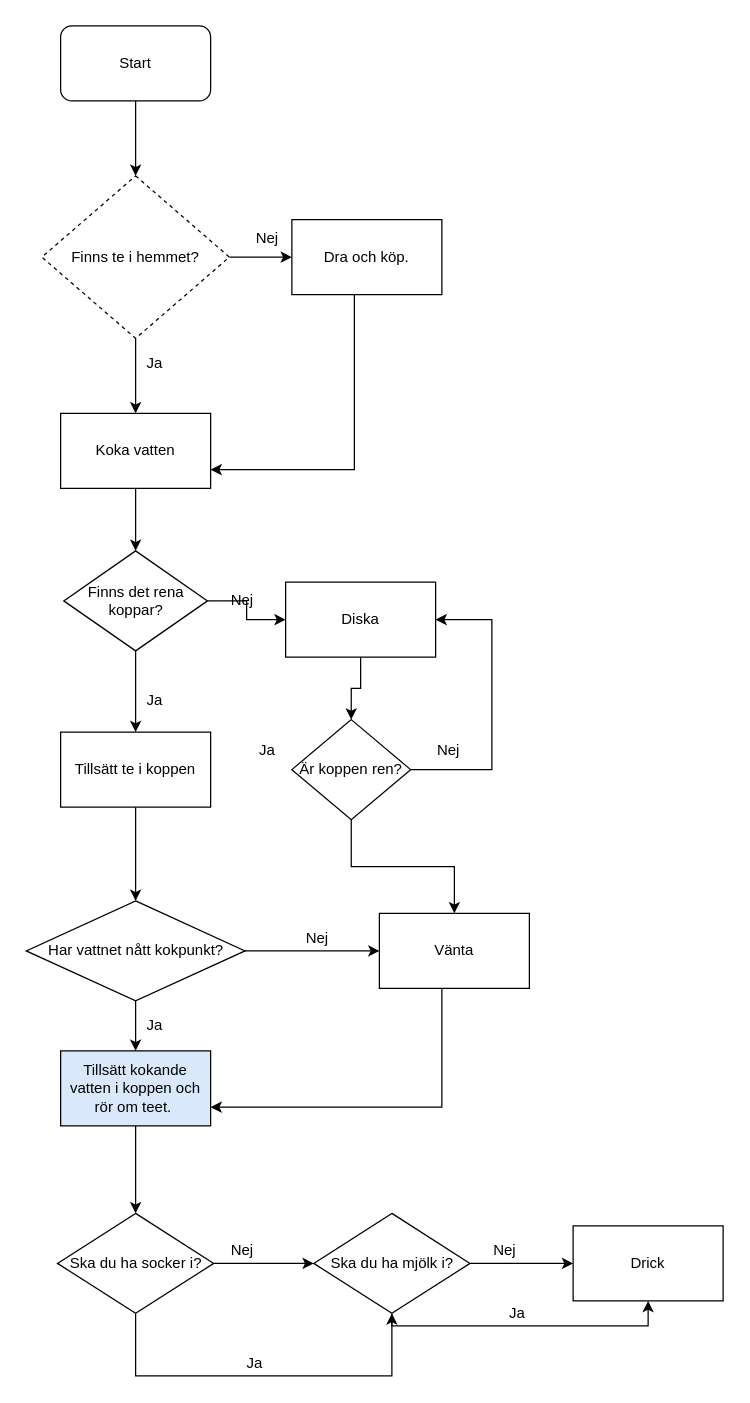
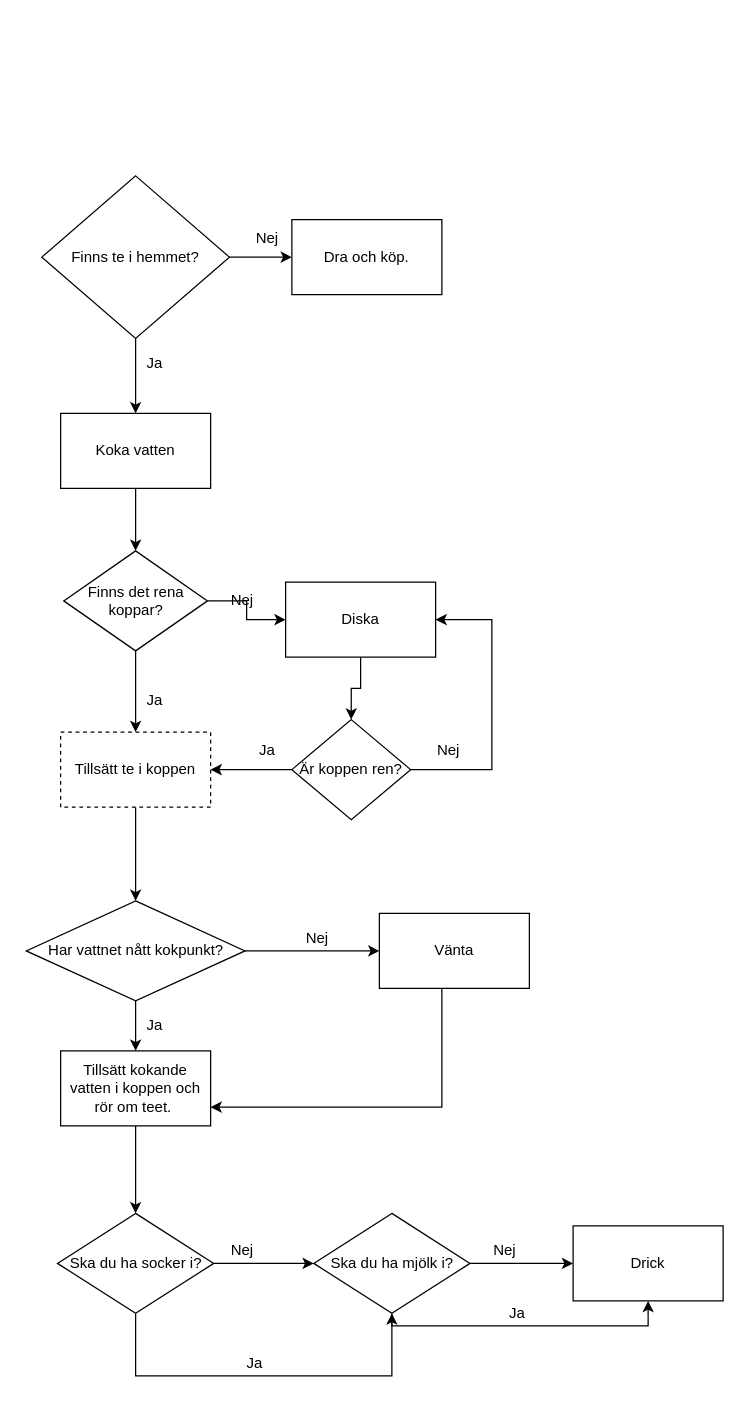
(136, 63) -> none
(136, 134) -> none
(136, 257) -> (136, 257)
(354, 449) -> none
(136, 769) -> (136, 769)
(398, 866) -> (256, 769)
(136, 1088) -> (136, 1088)
